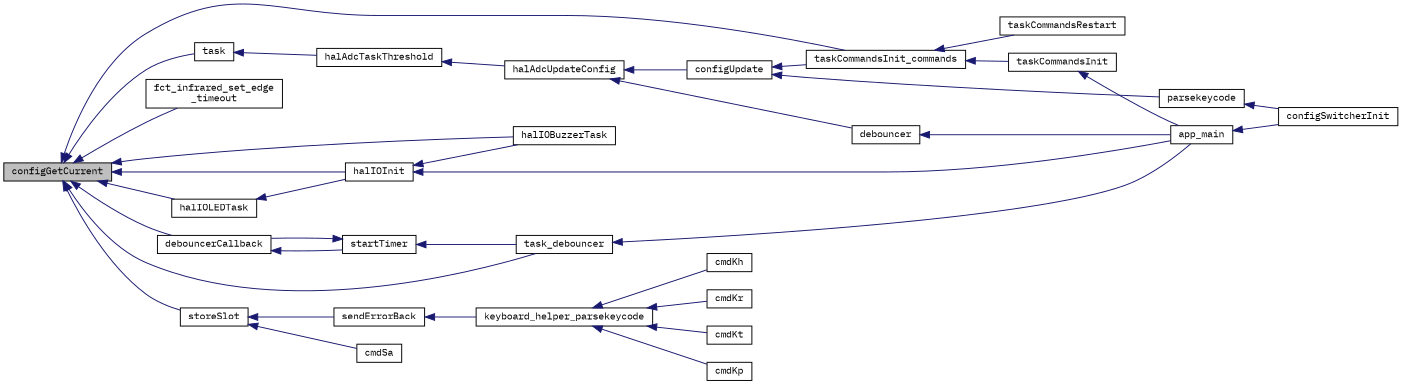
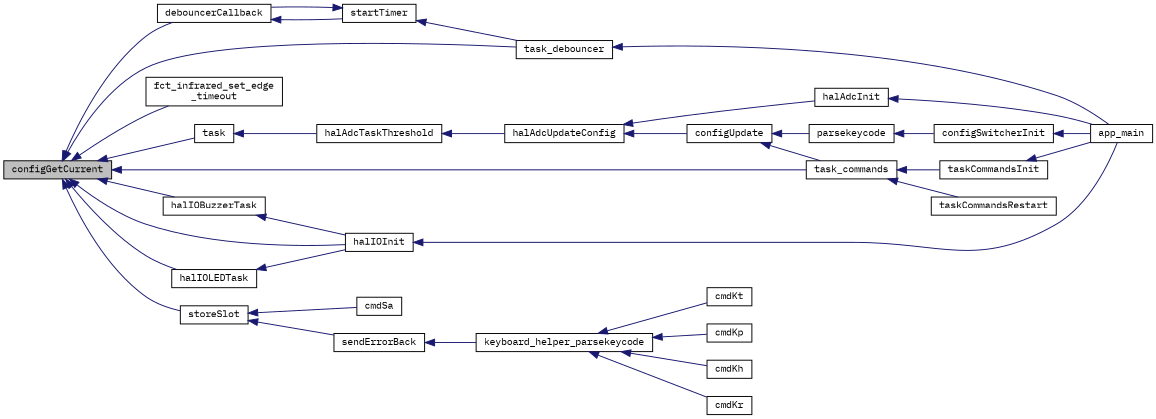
(886, 59) -> (852, 170)
(1261, 127) -> (1077, 134)
(886, 135) -> (852, 97)
(470, 154) -> (306, 226)
